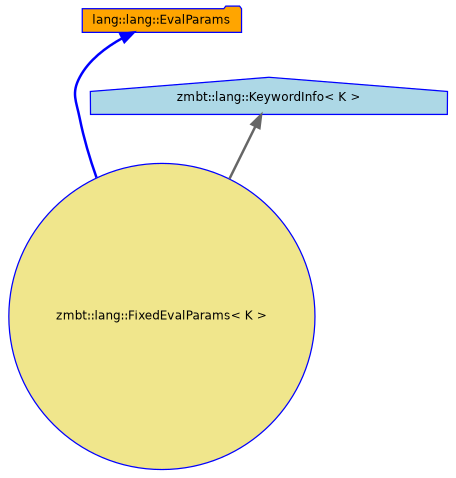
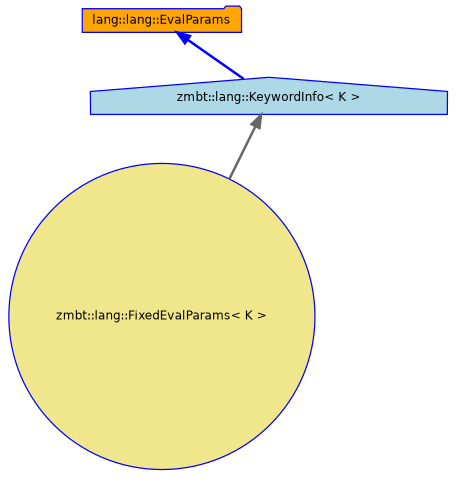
(76, 99) -> (216, 59)
